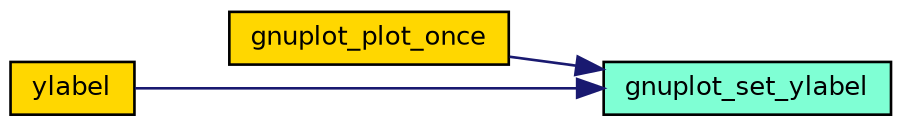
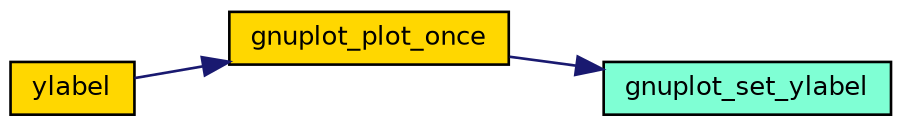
(356, 88) -> (169, 72)
